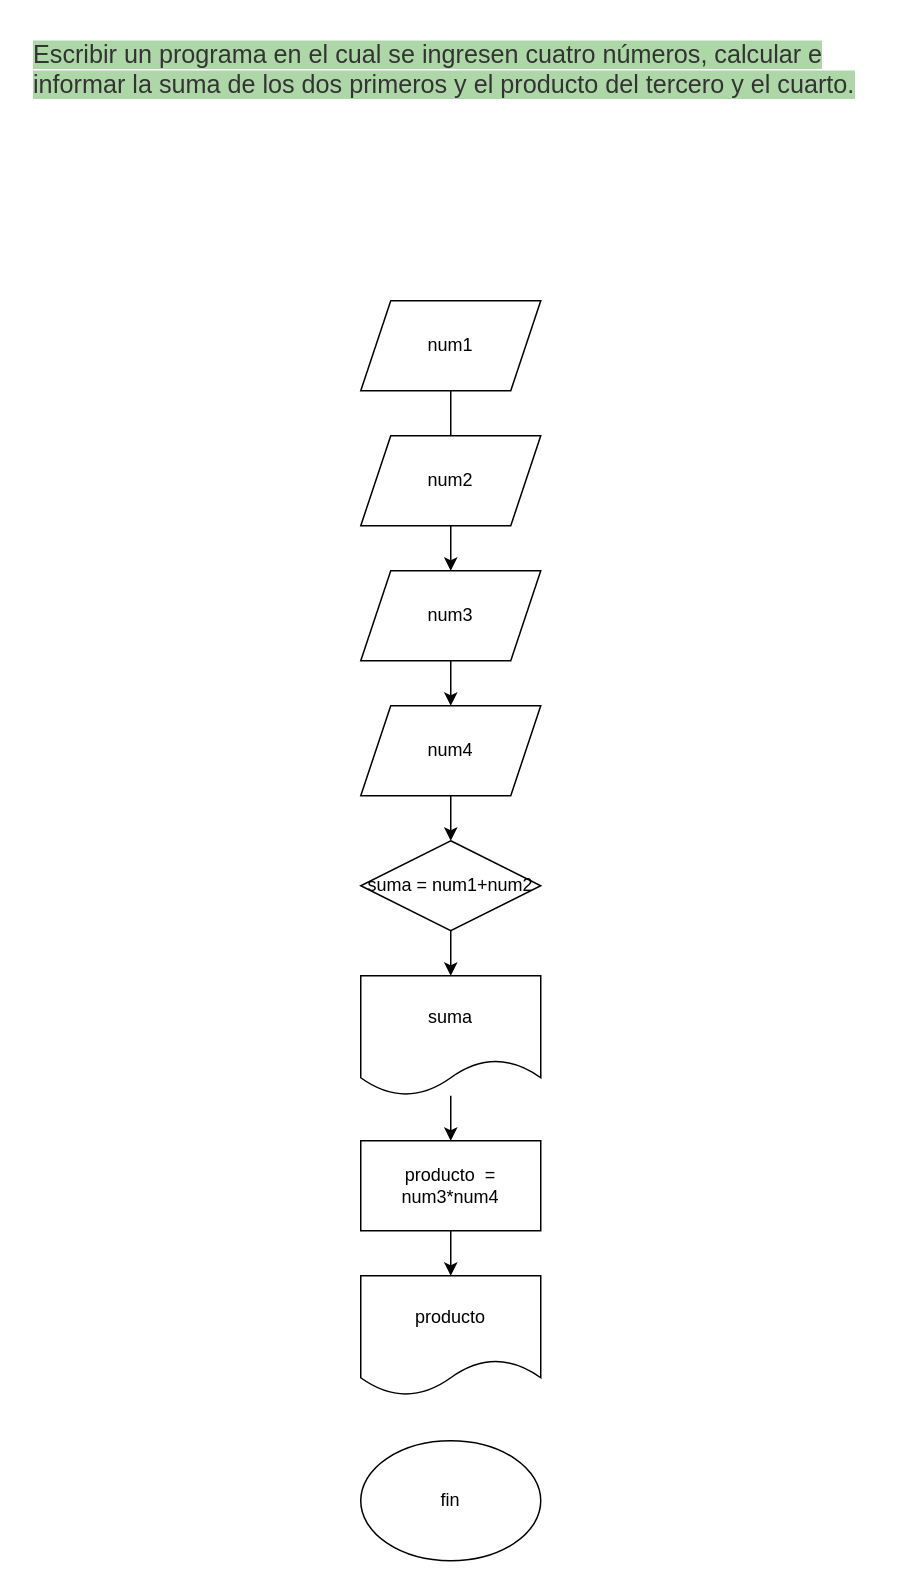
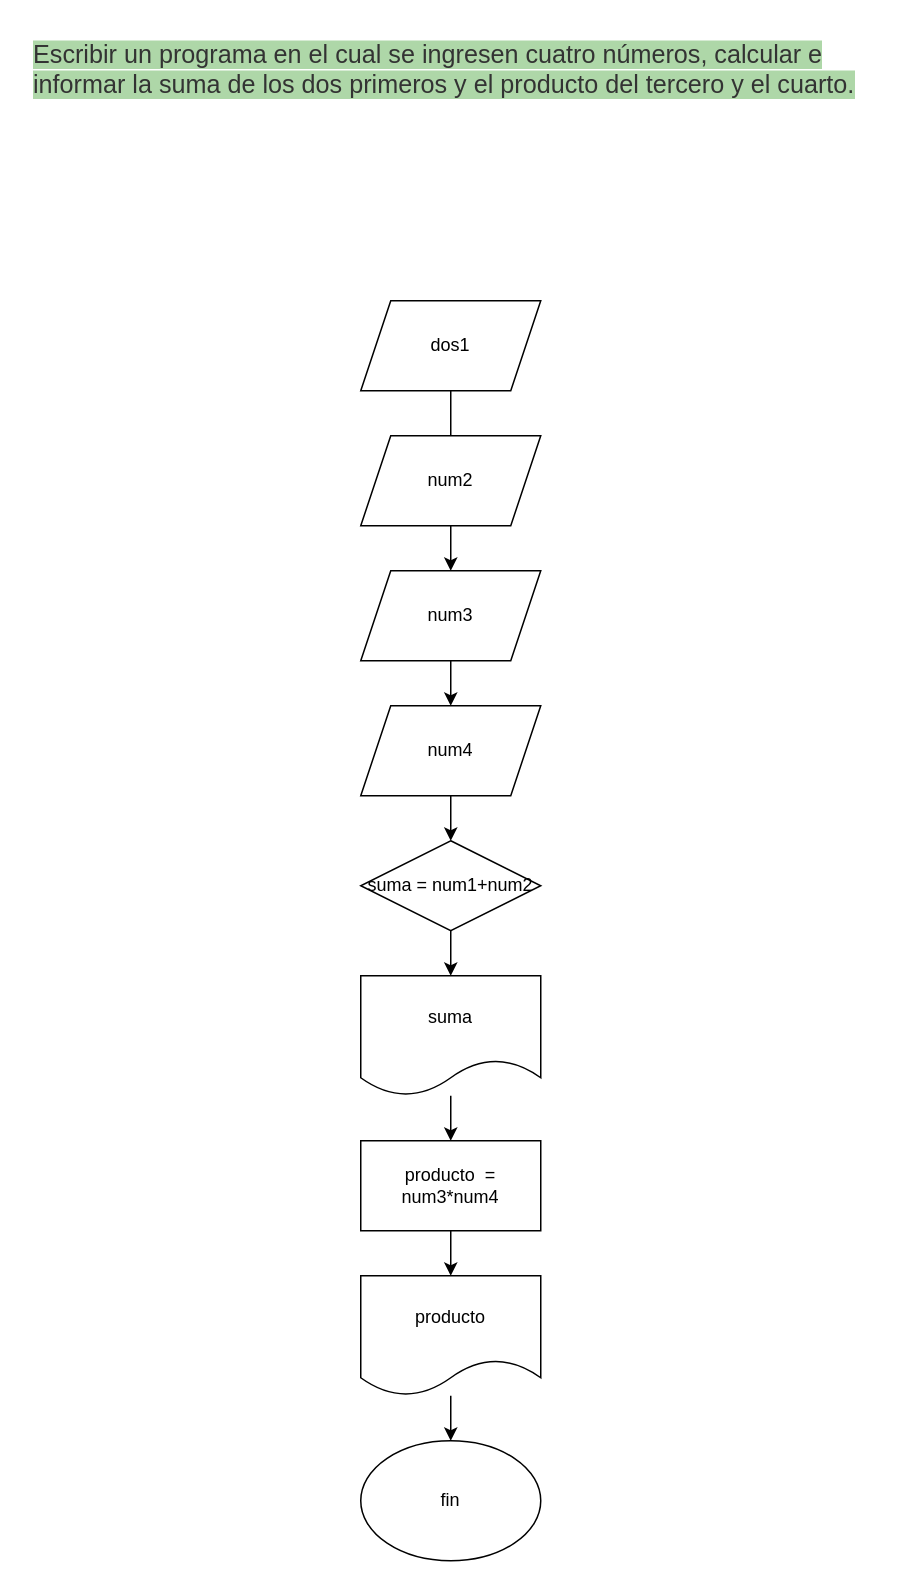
(451, 346) -> (451, 346)
none -> (451, 1424)
